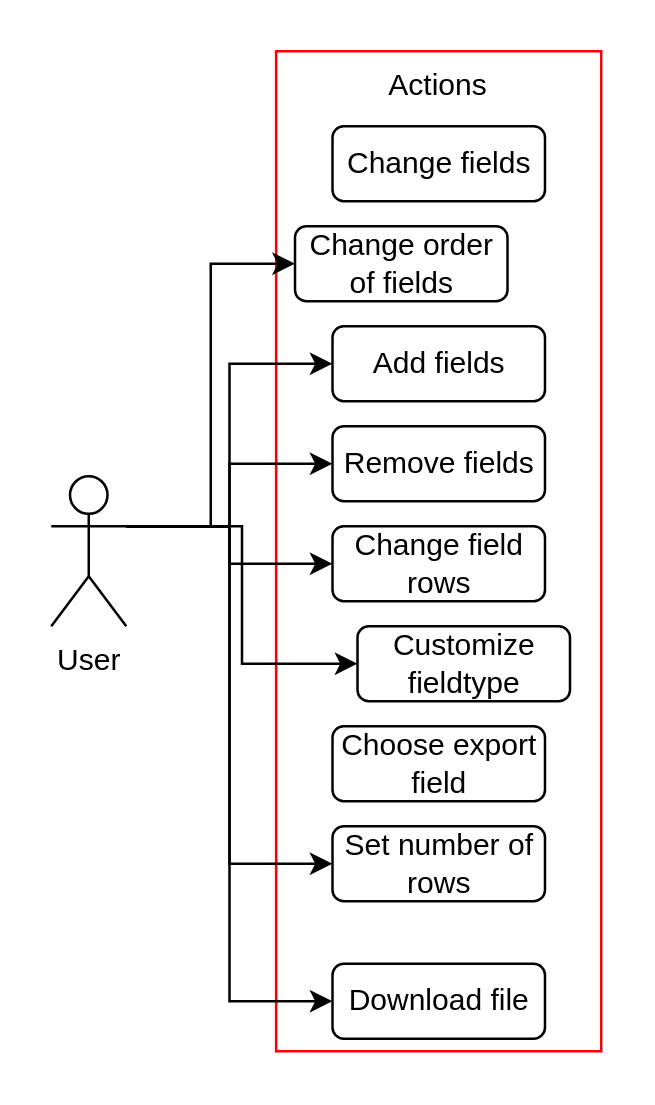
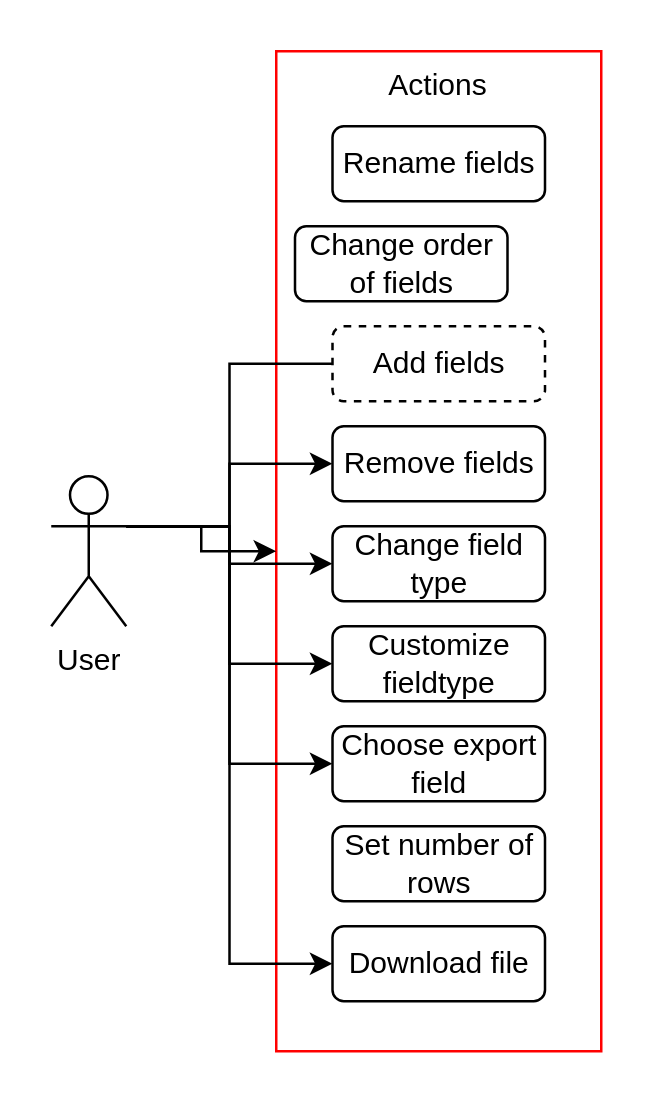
(440, 164) -> (440, 164)
(211, 359) -> (203, 551)
(314, 364) -> (322, 364)
(439, 364) -> (439, 364)
(440, 564) -> (440, 564)
(464, 664) -> (439, 664)
none -> (275, 764)
(275, 864) -> none
(439, 1001) -> (439, 964)
